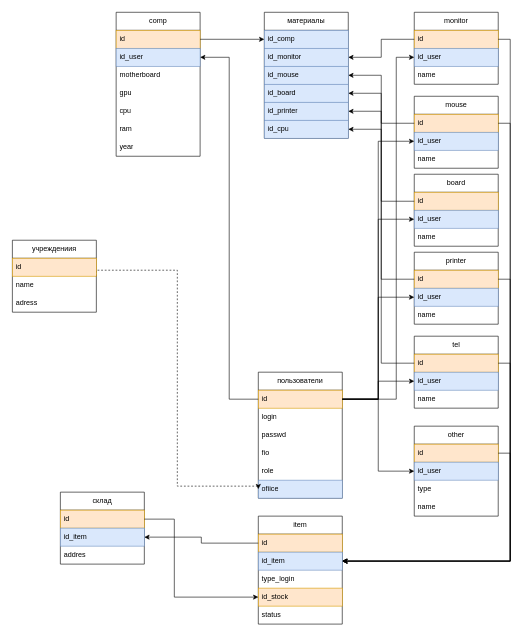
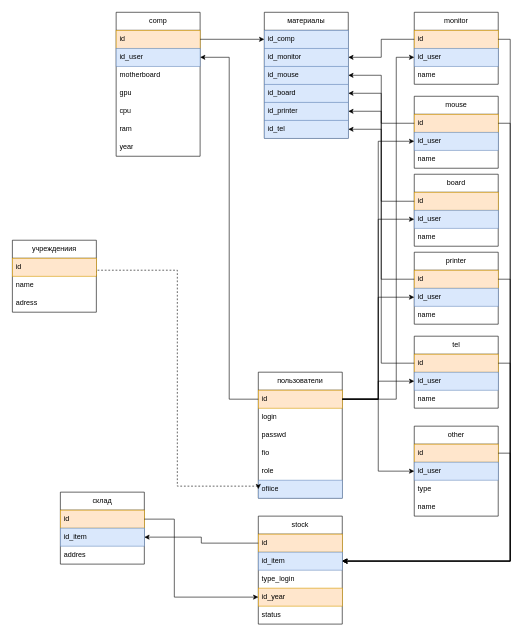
(279, 129) -> (278, 129)
(300, 525) -> (300, 525)
(277, 597) -> (275, 597)
